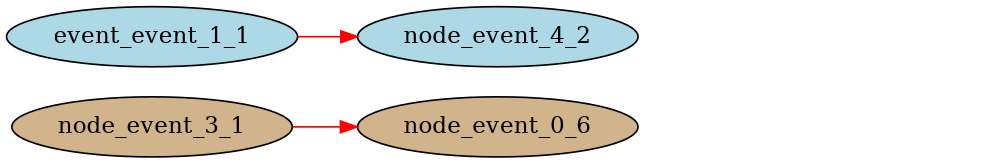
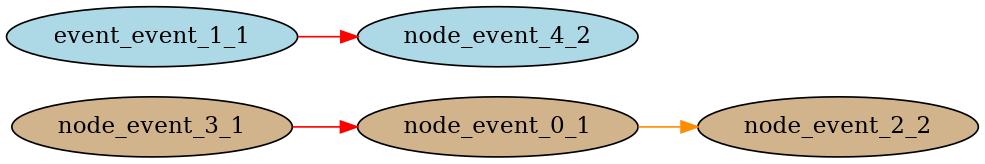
(498, 127) -> (498, 127)
none -> (838, 127)
